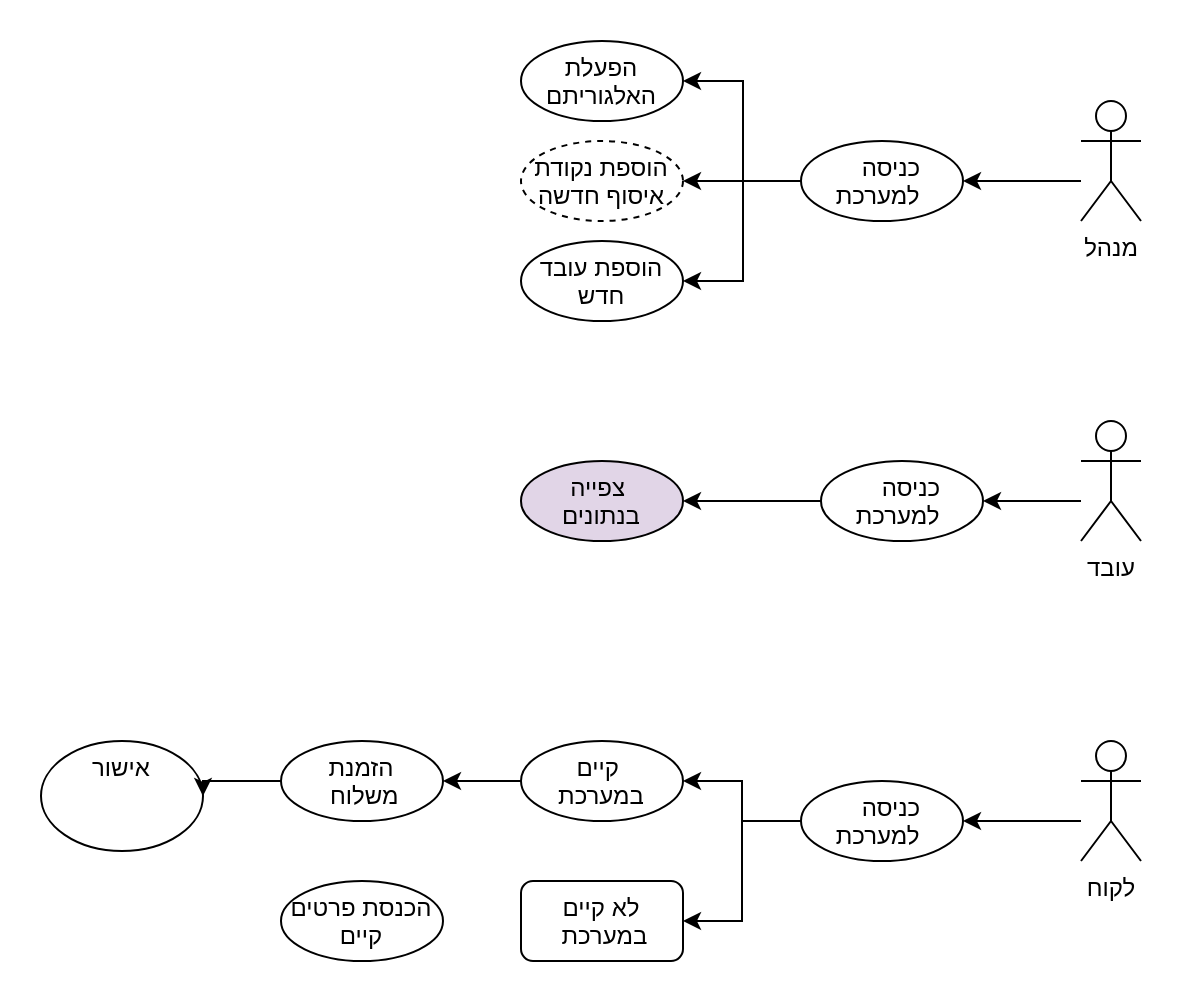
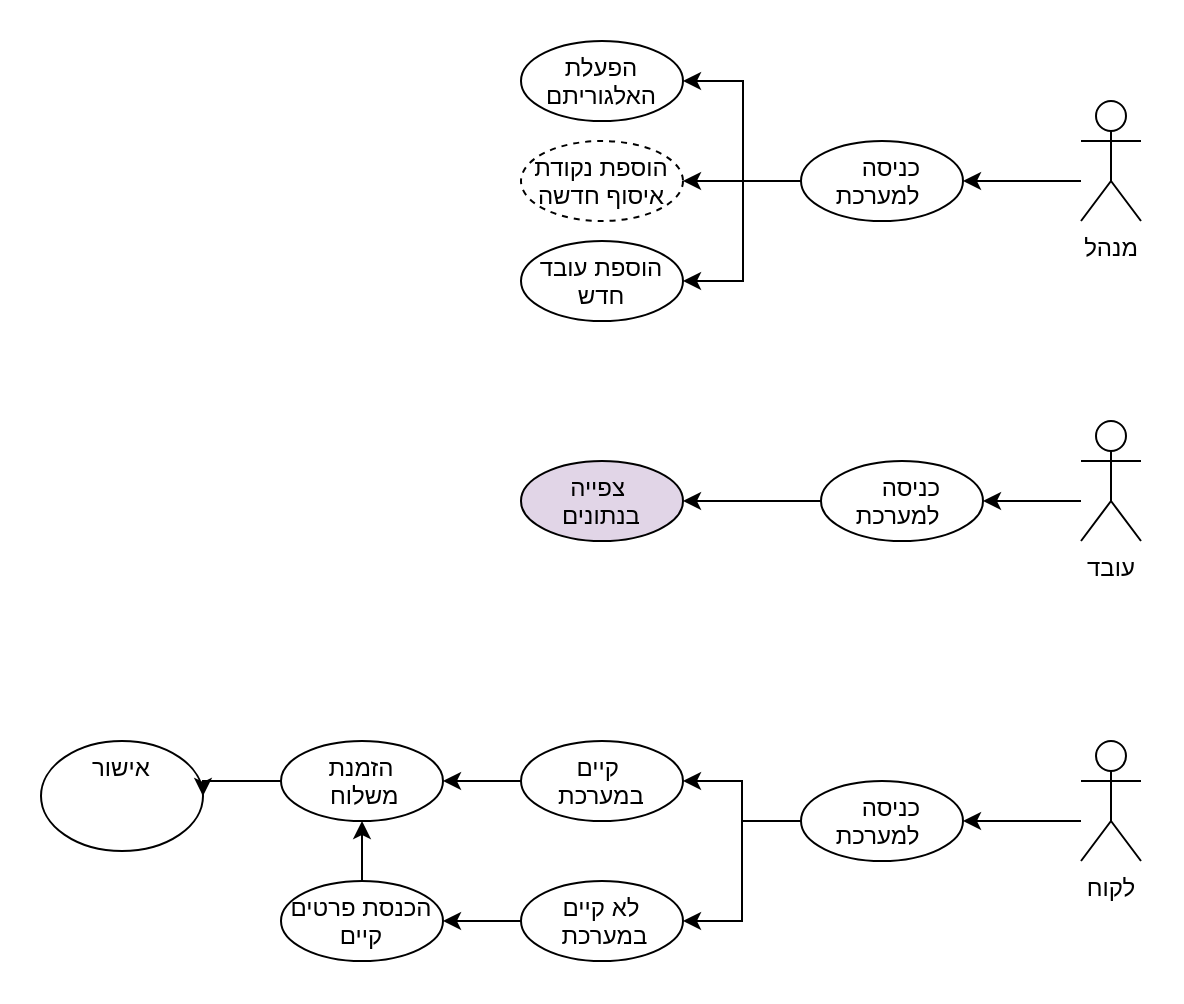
none -> (362, 858)
none -> (489, 921)
(602, 921) -> (602, 921)
